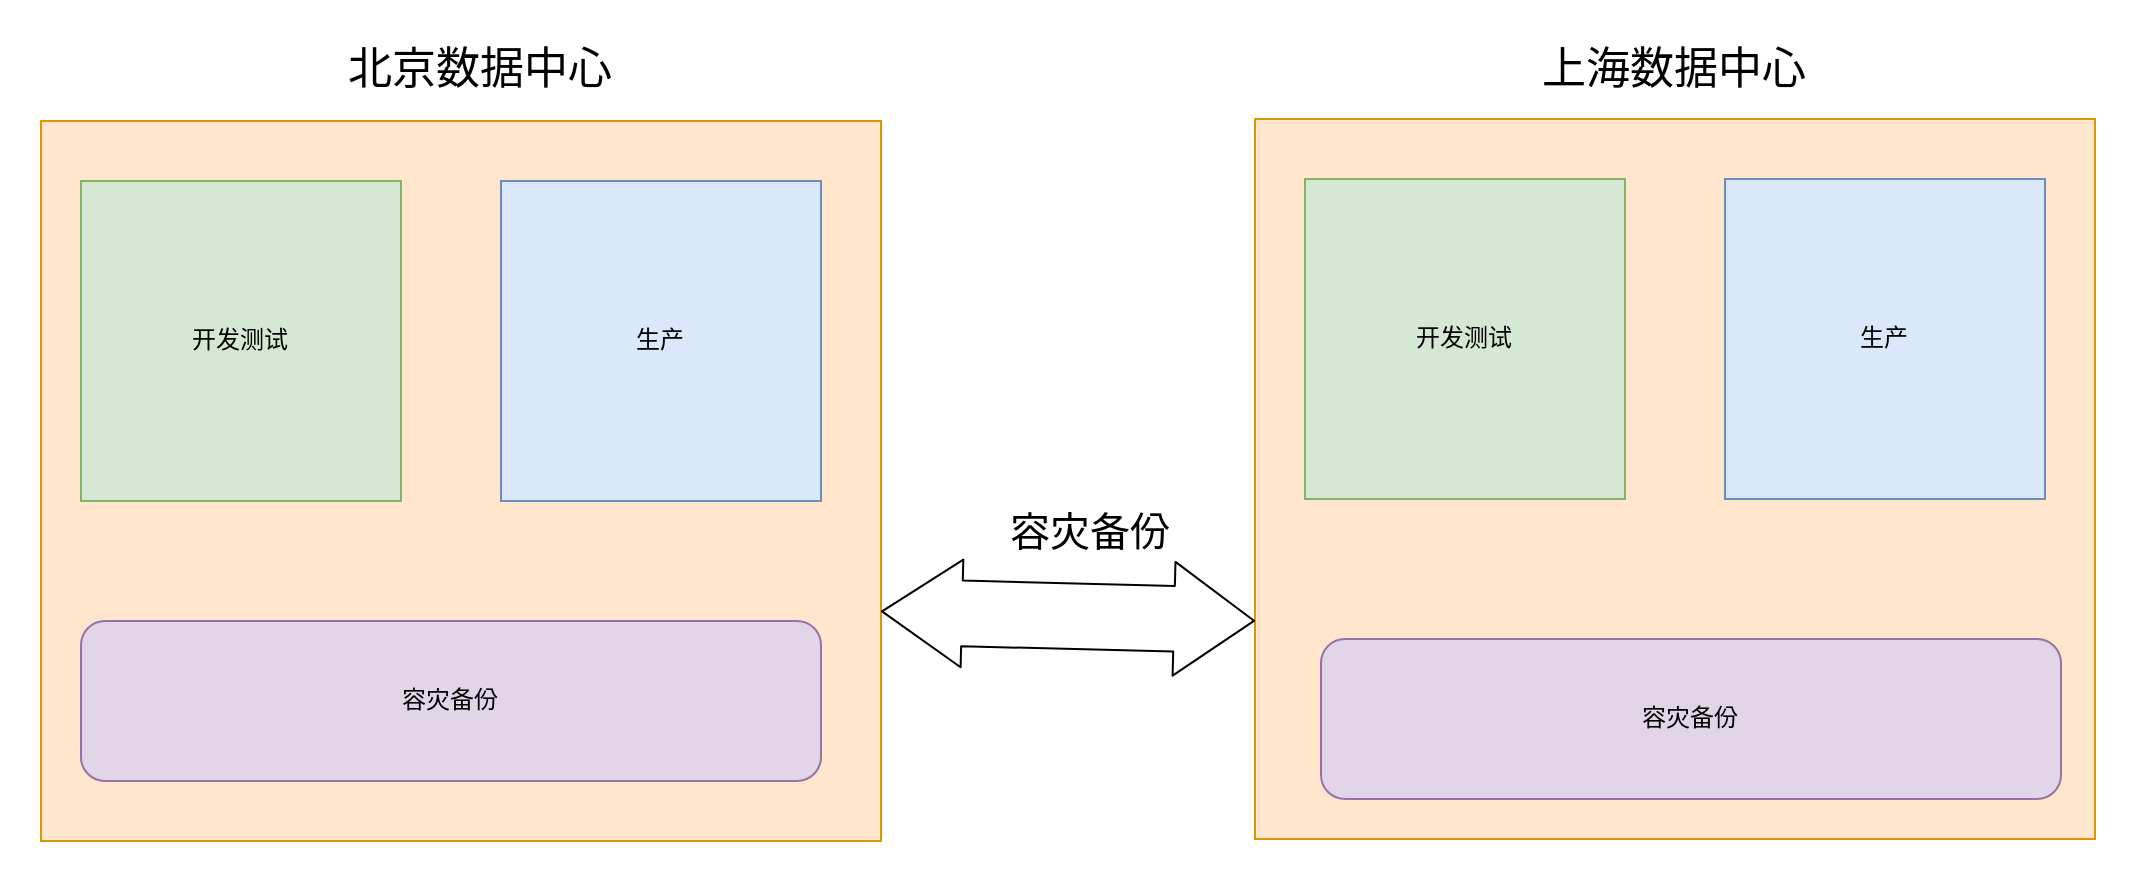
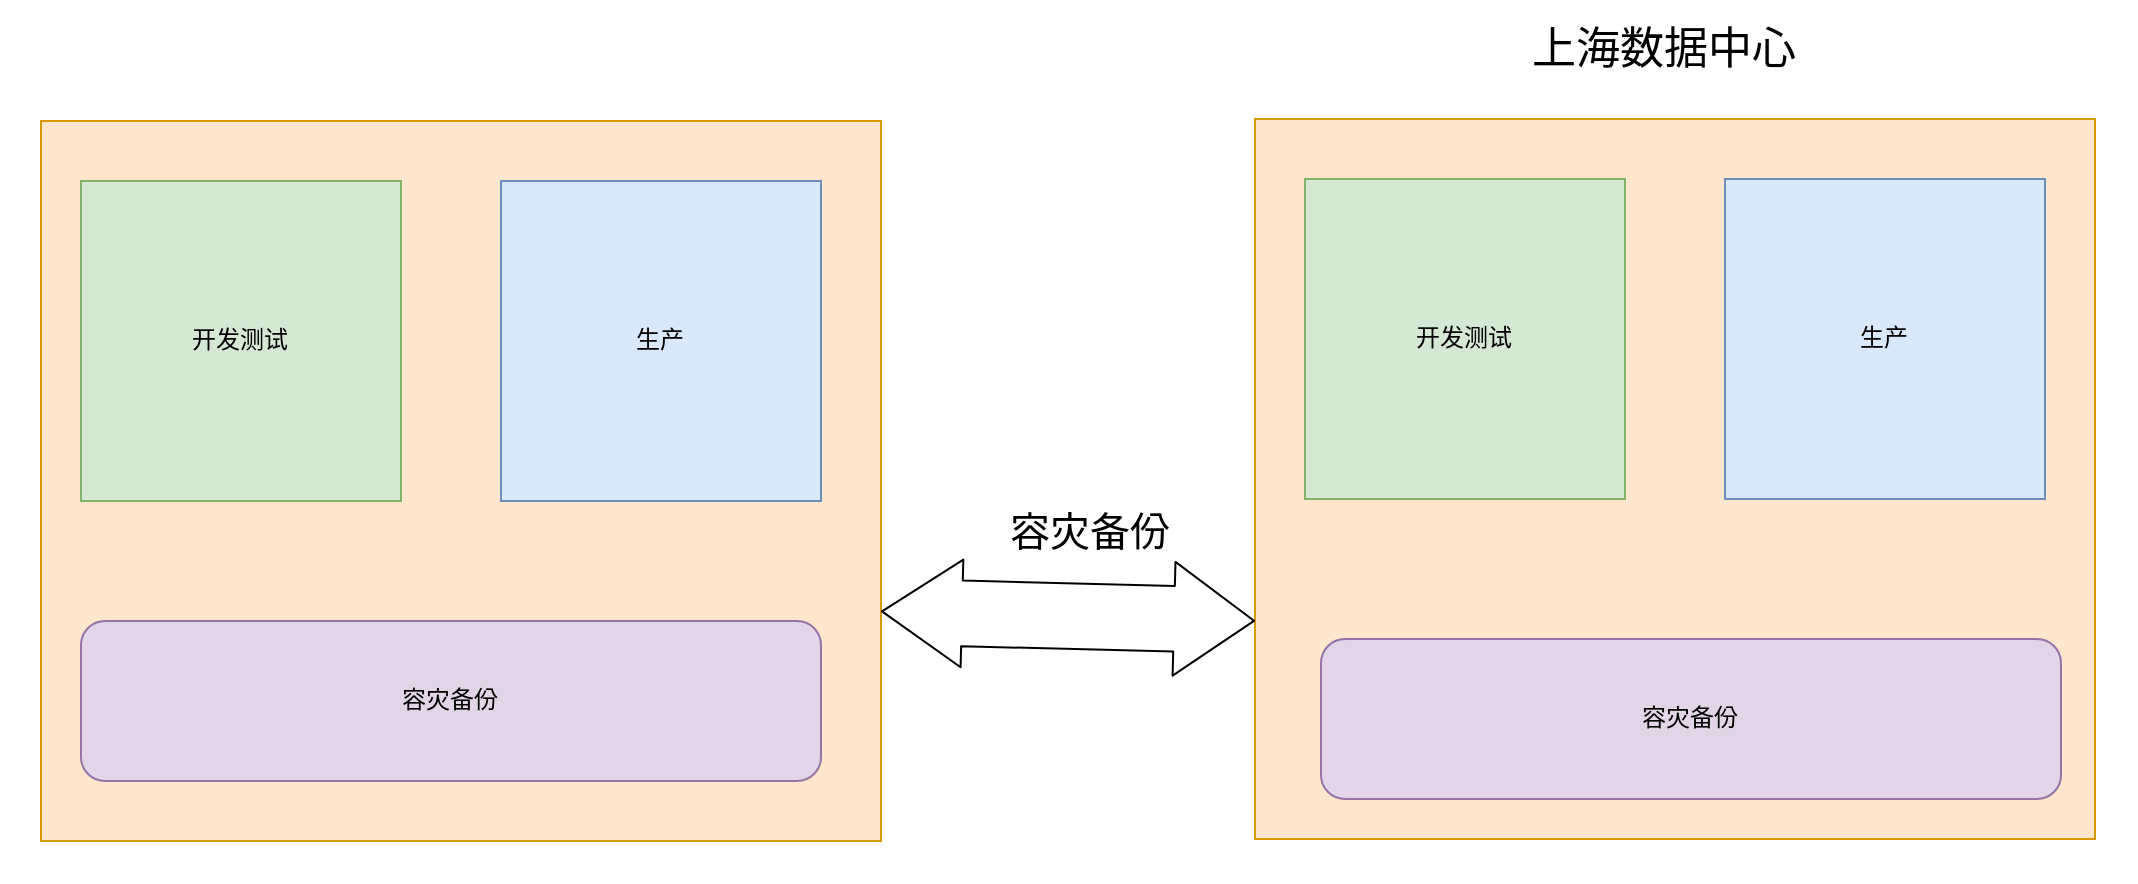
(481, 71) -> none
(1675, 71) -> (1665, 51)
